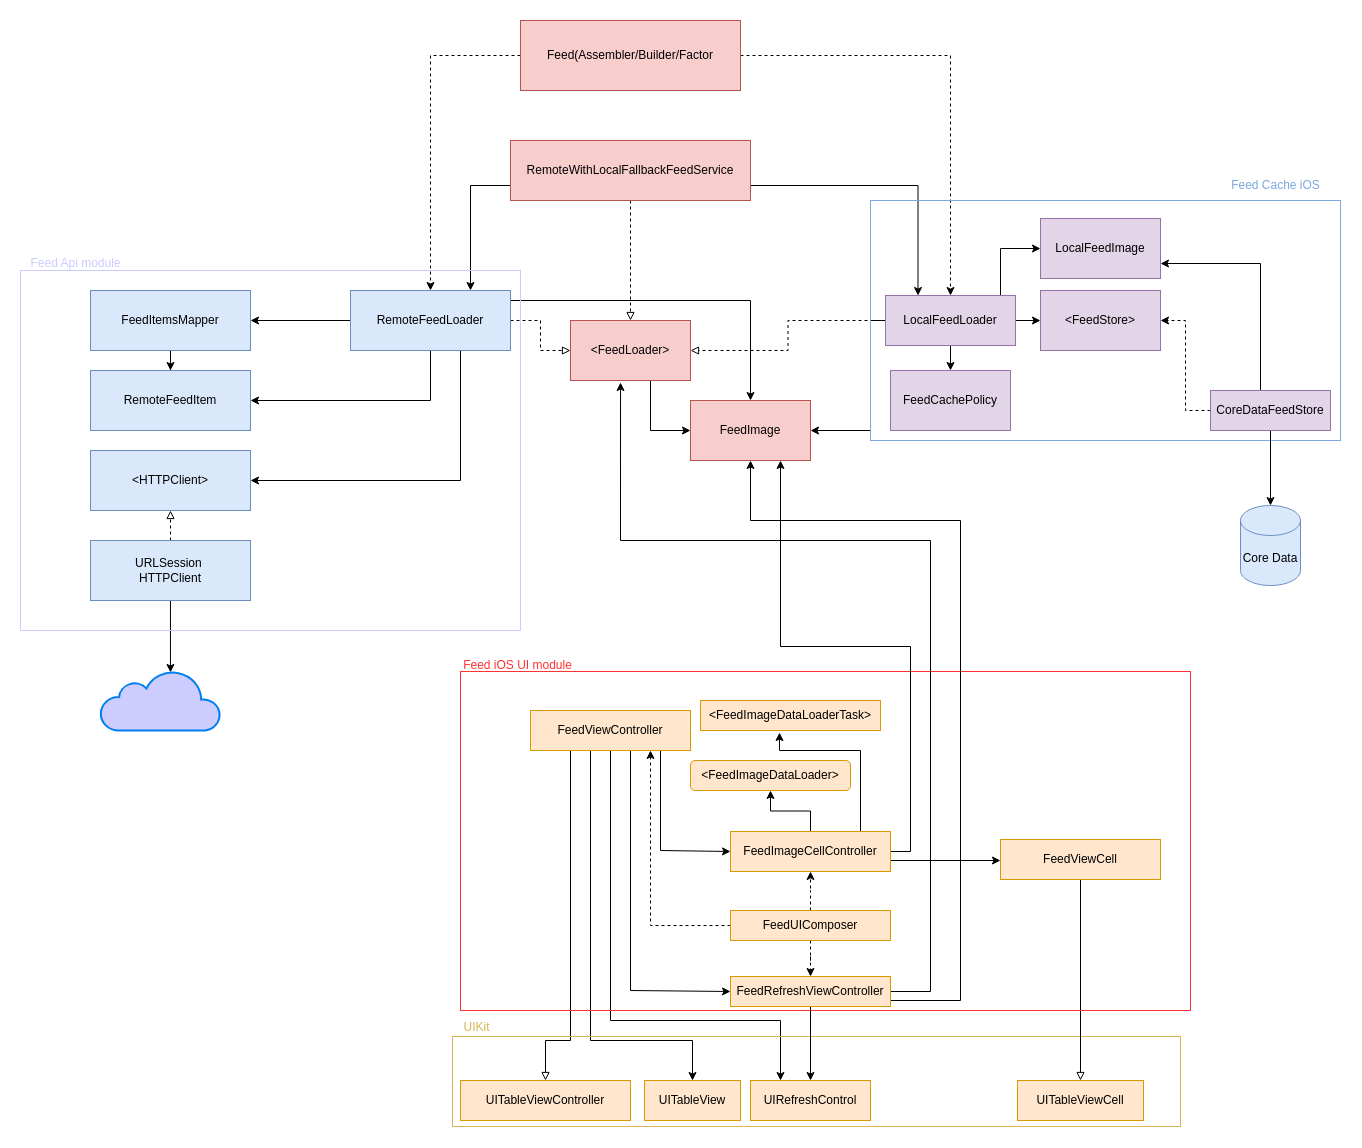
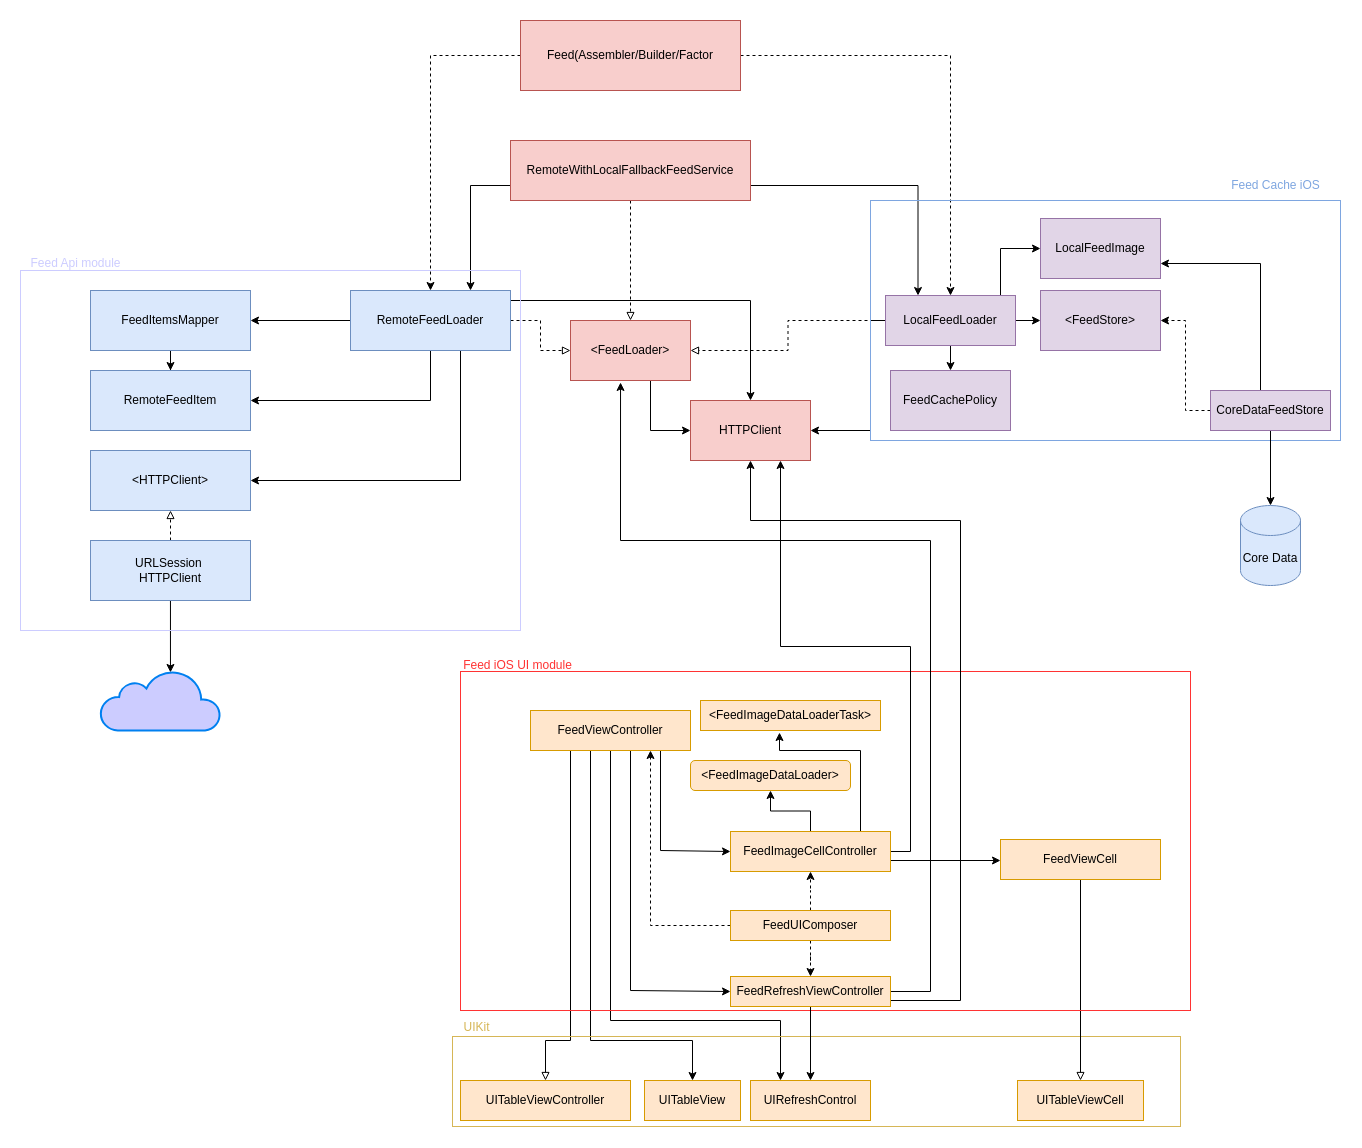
(751, 431) -> (751, 431)
